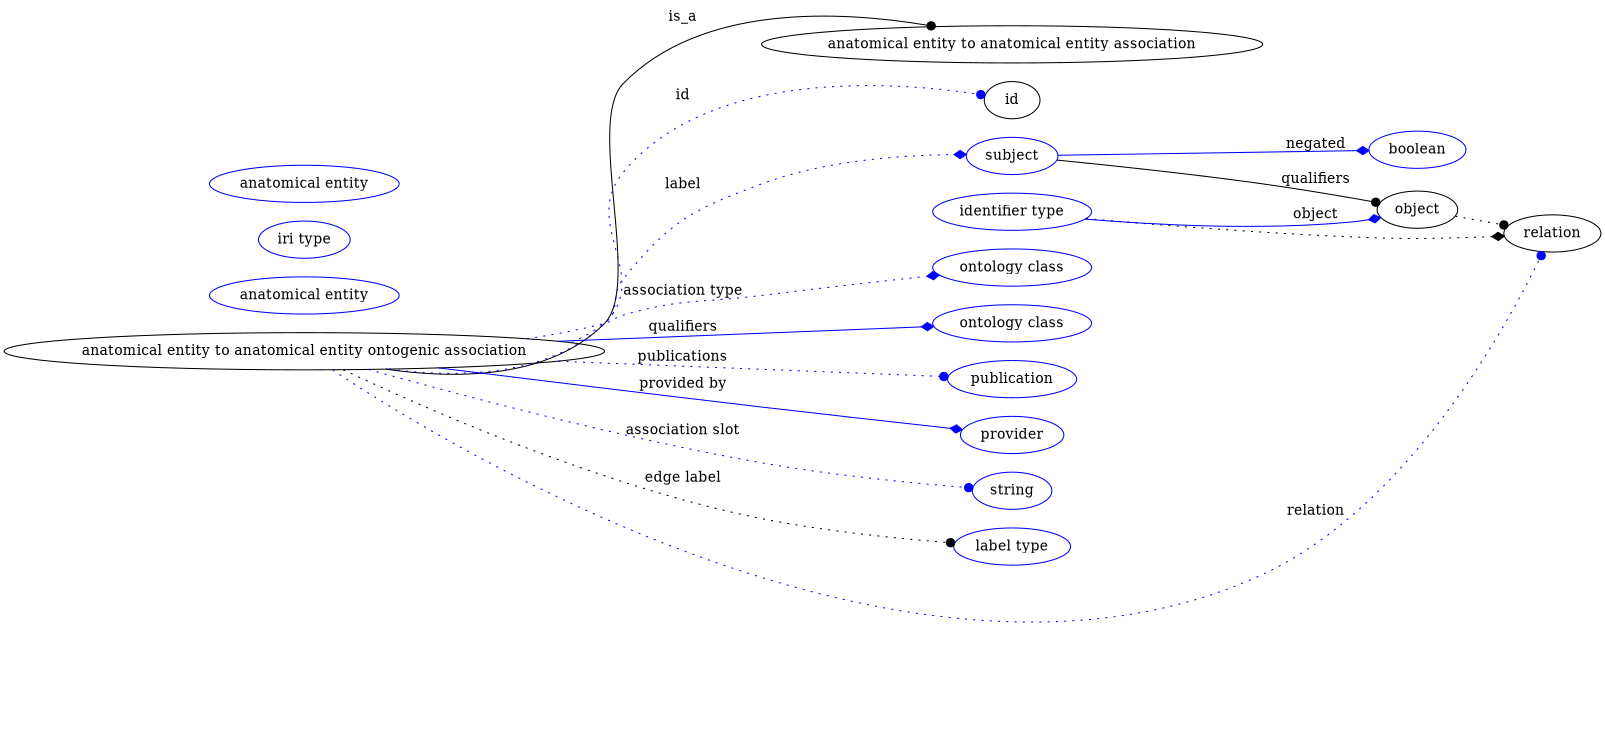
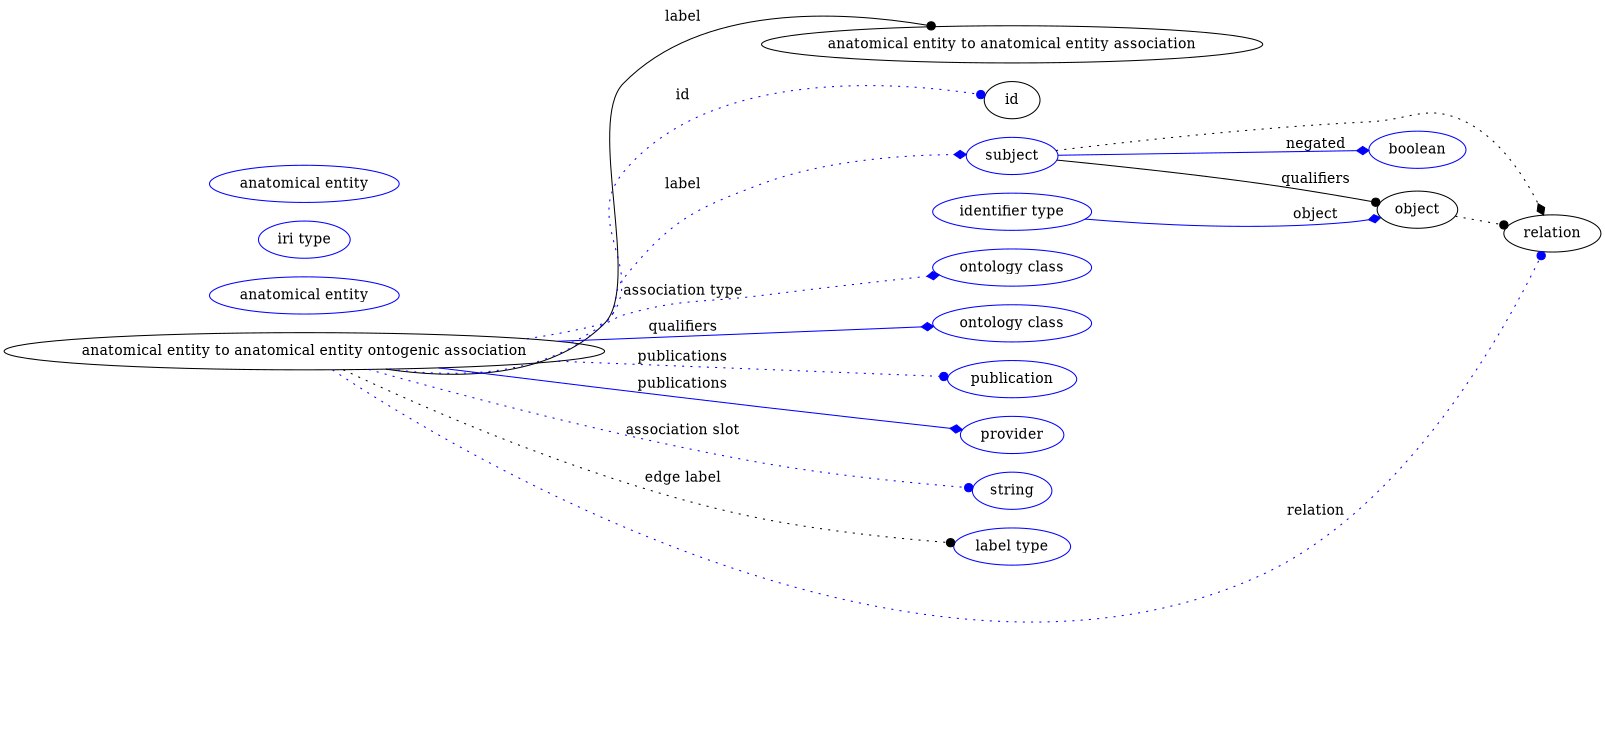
(683, 17) -> (683, 17)
(1289, 234) -> (1317, 125)
(683, 384) -> (683, 384)
